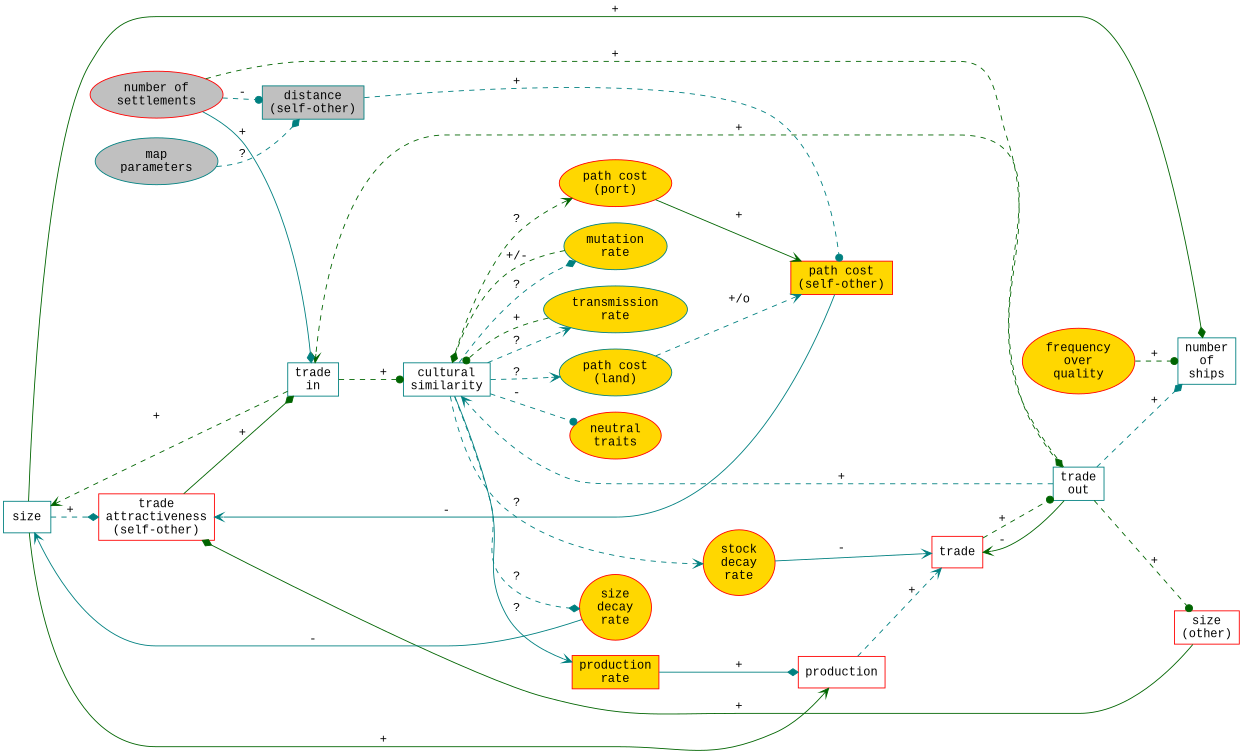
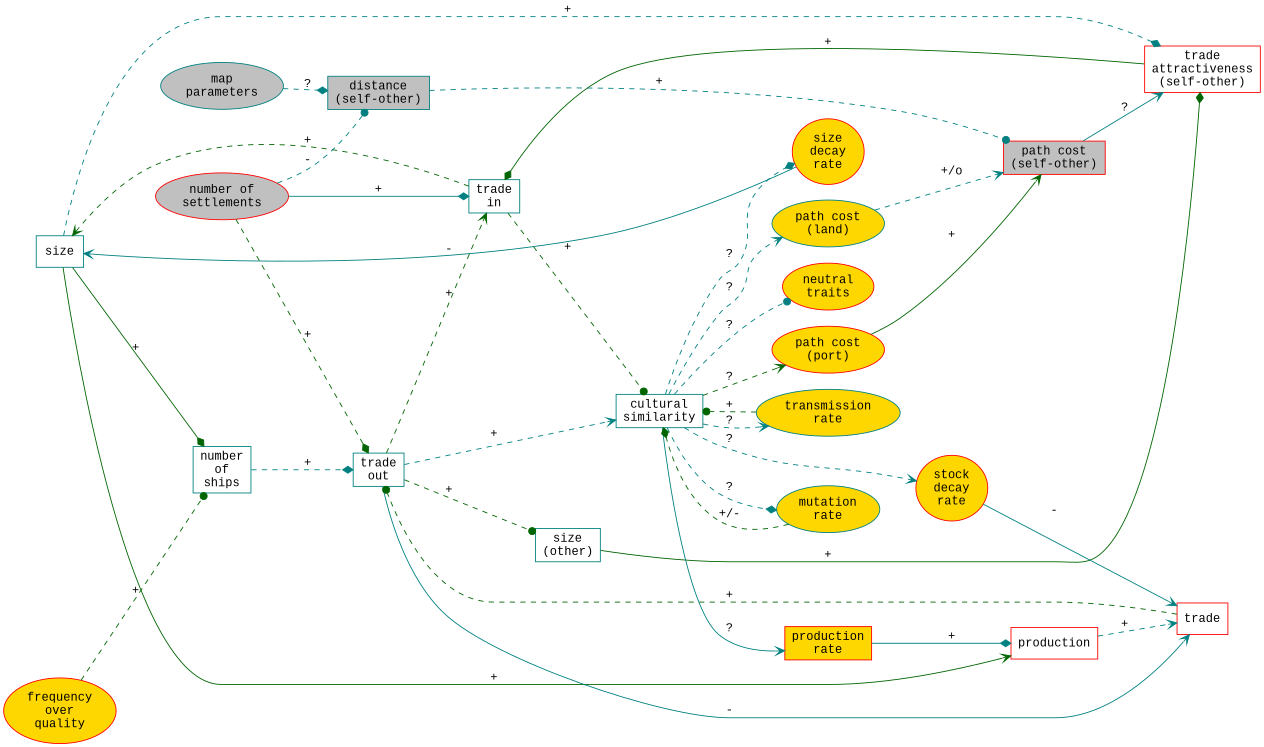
(842, 278) -> (1054, 158)
(517, 393) -> (730, 325)
(1136, 429) -> (297, 470)
(447, 510) -> (1125, 107)
(1032, 531) -> (744, 718)
(1207, 627) -> (568, 545)
